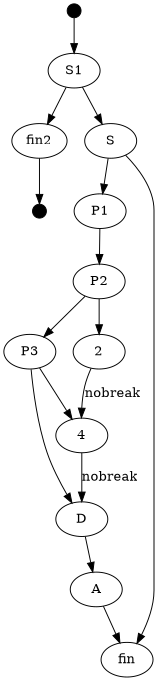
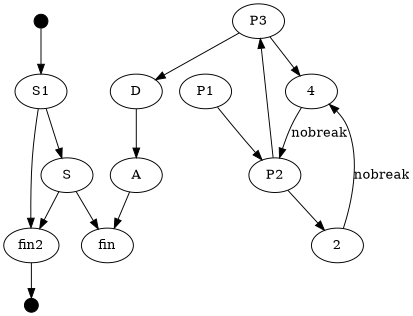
(106, 171) -> (52, 206)
(82, 472) -> (291, 127)
